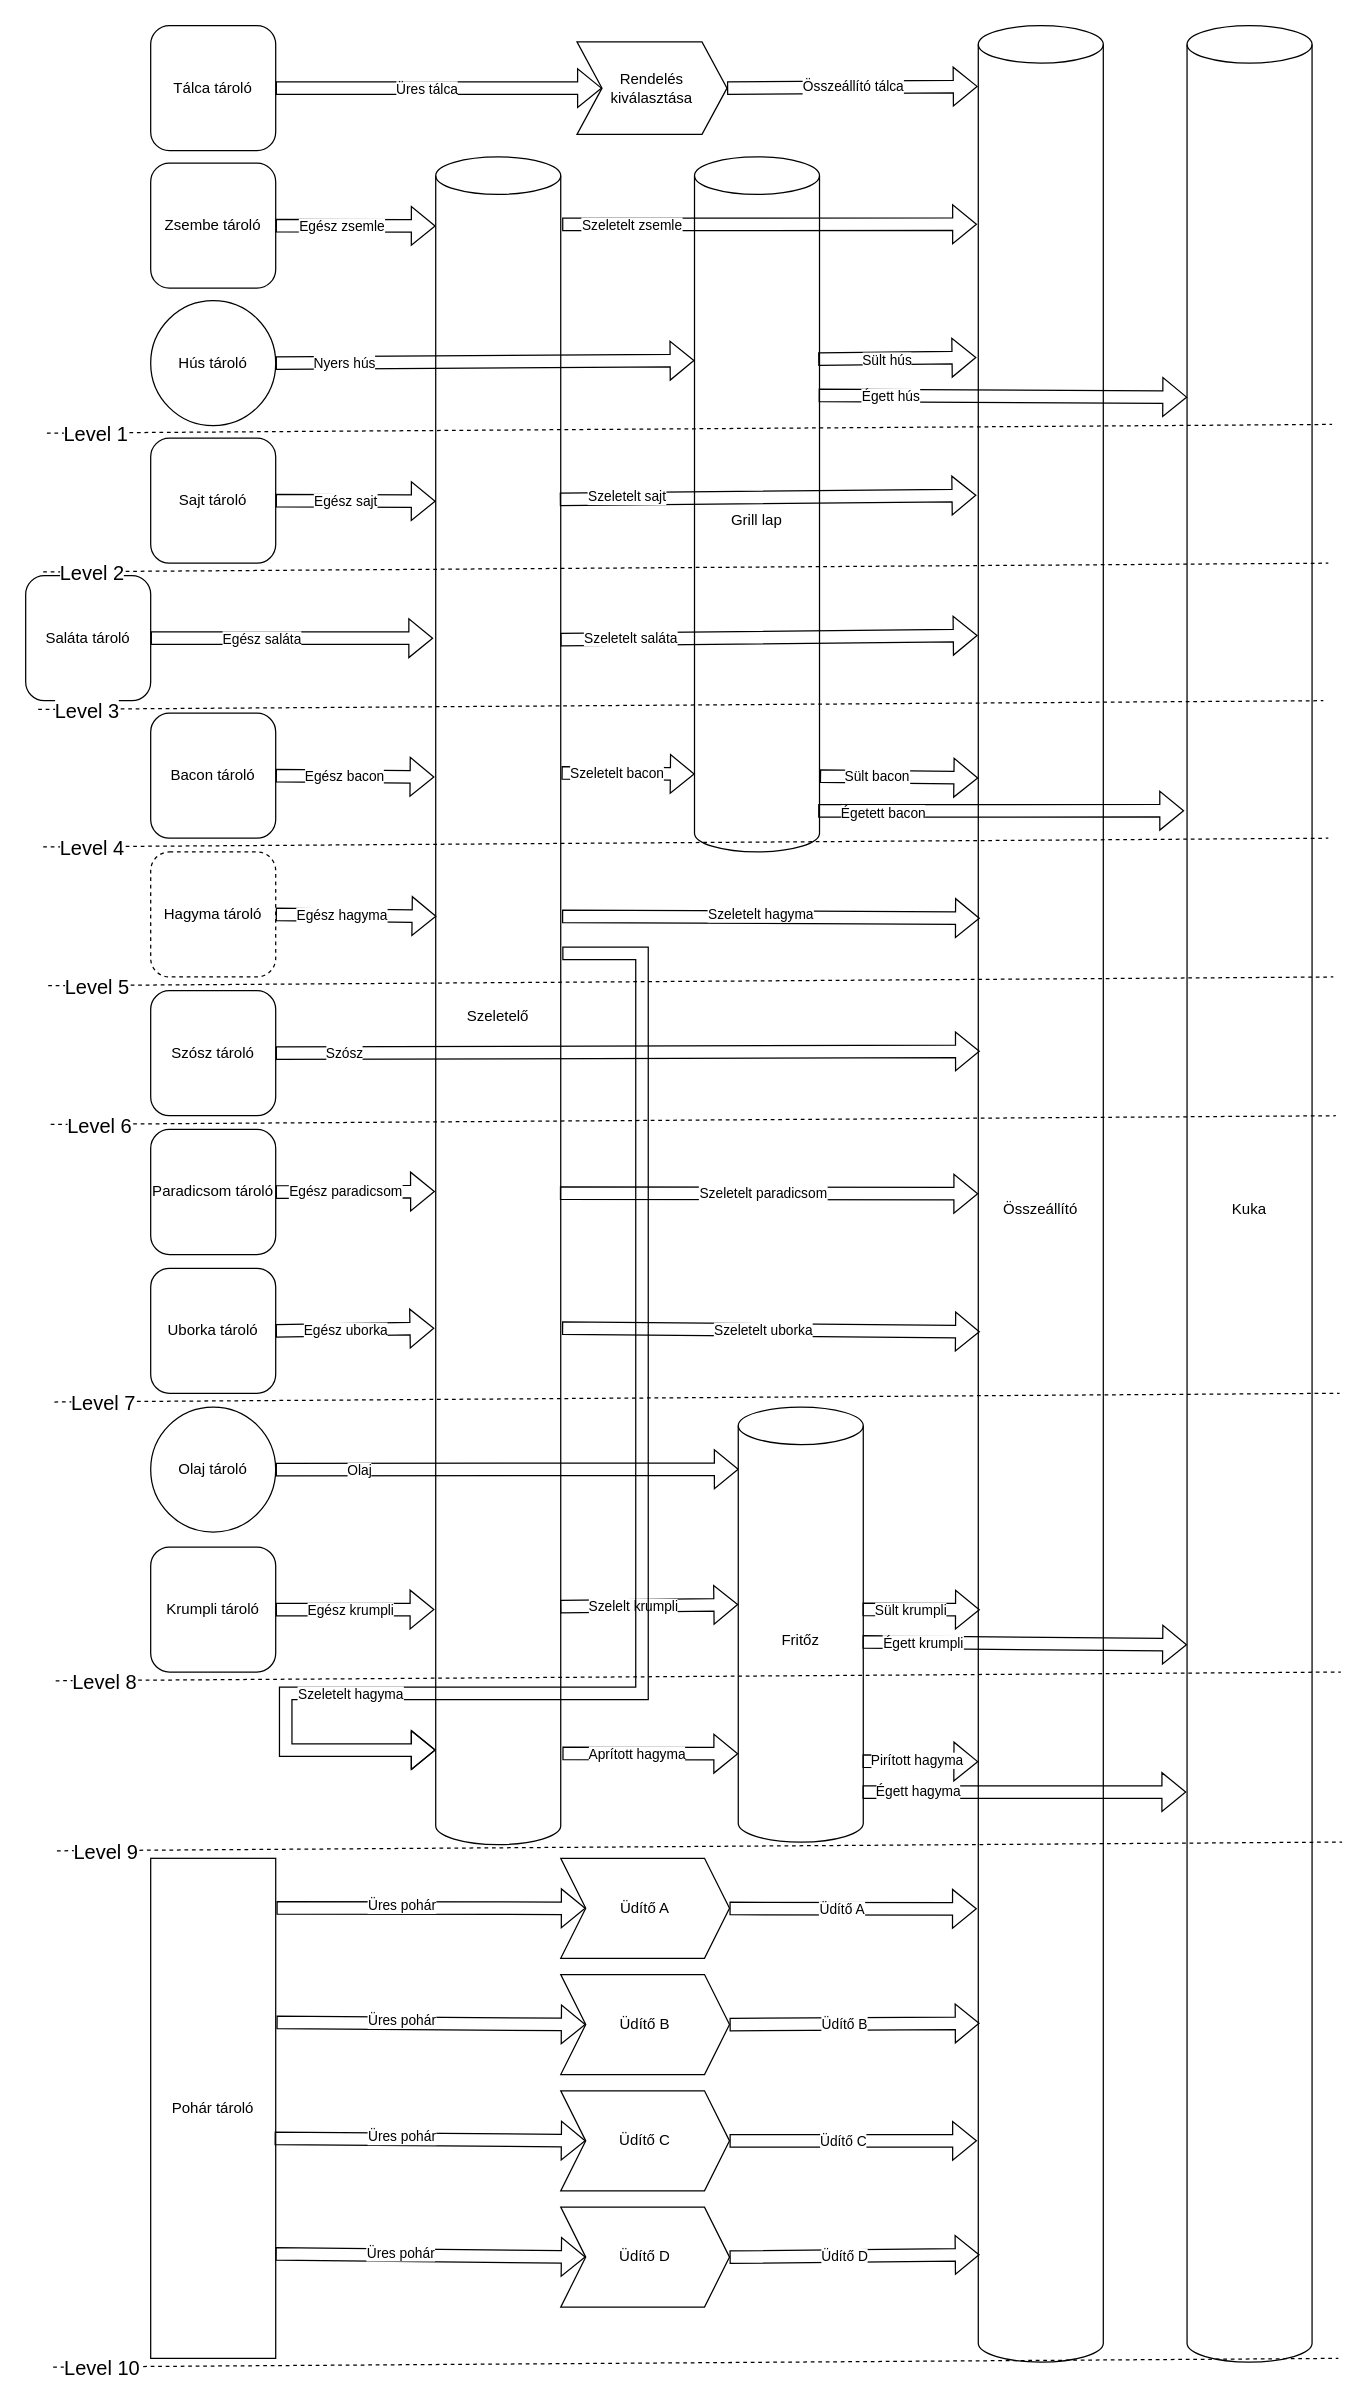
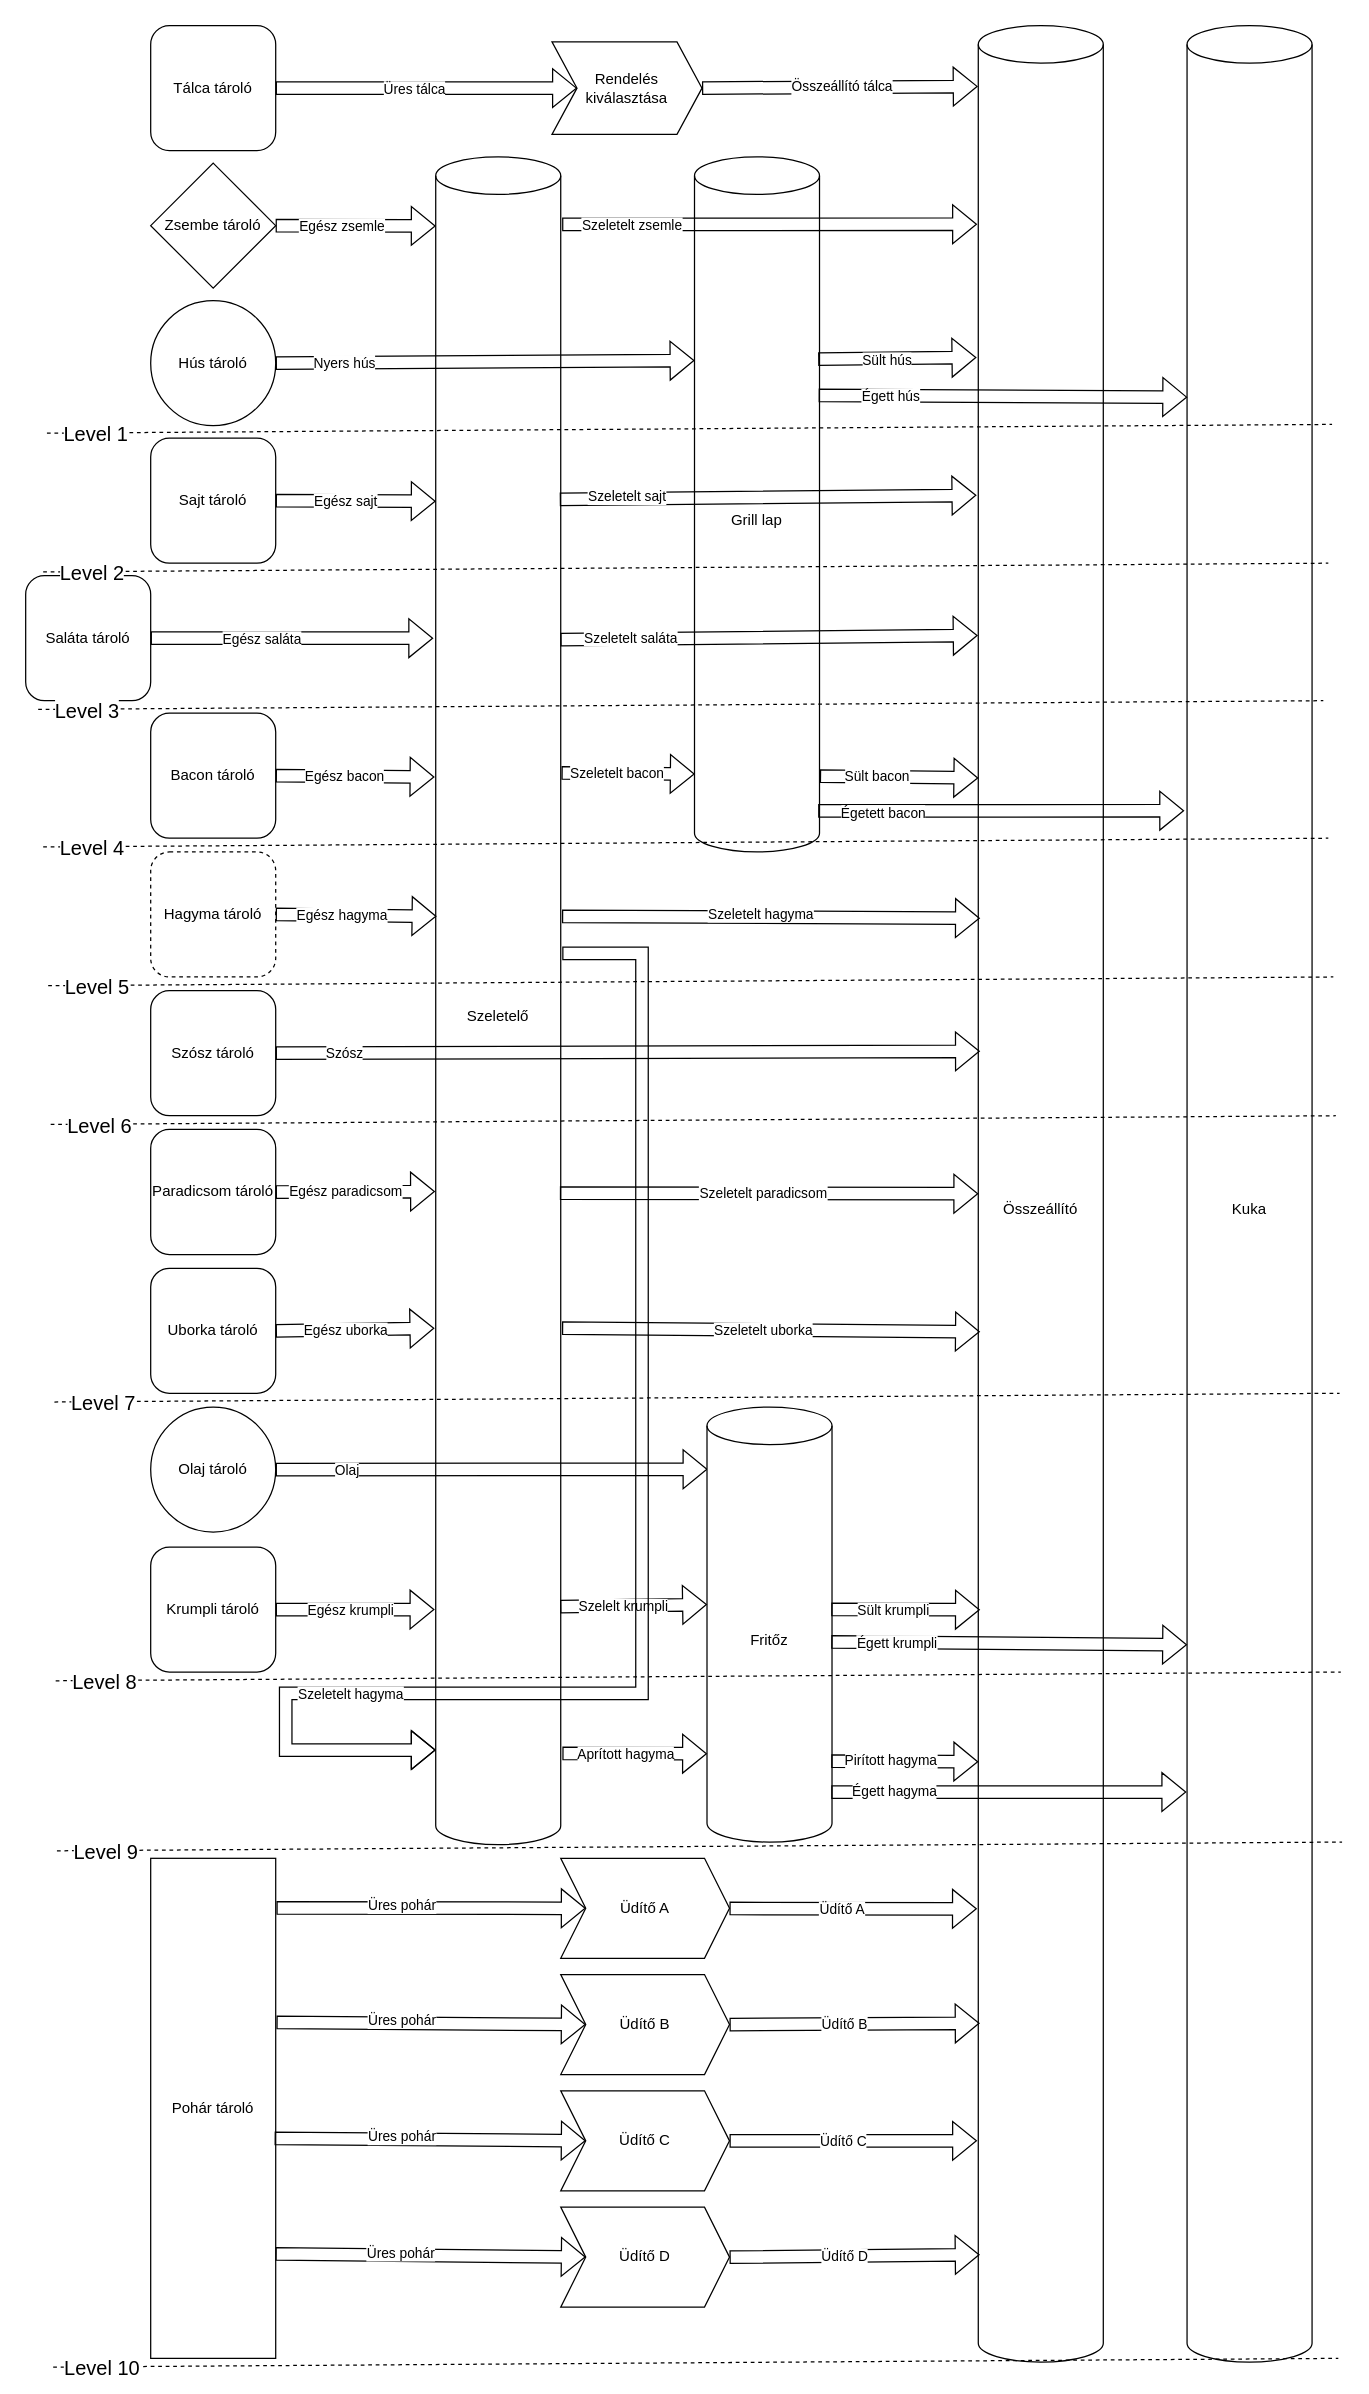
(652, 88) -> (627, 88)
(213, 226) -> (213, 226)
(801, 1624) -> (769, 1624)
